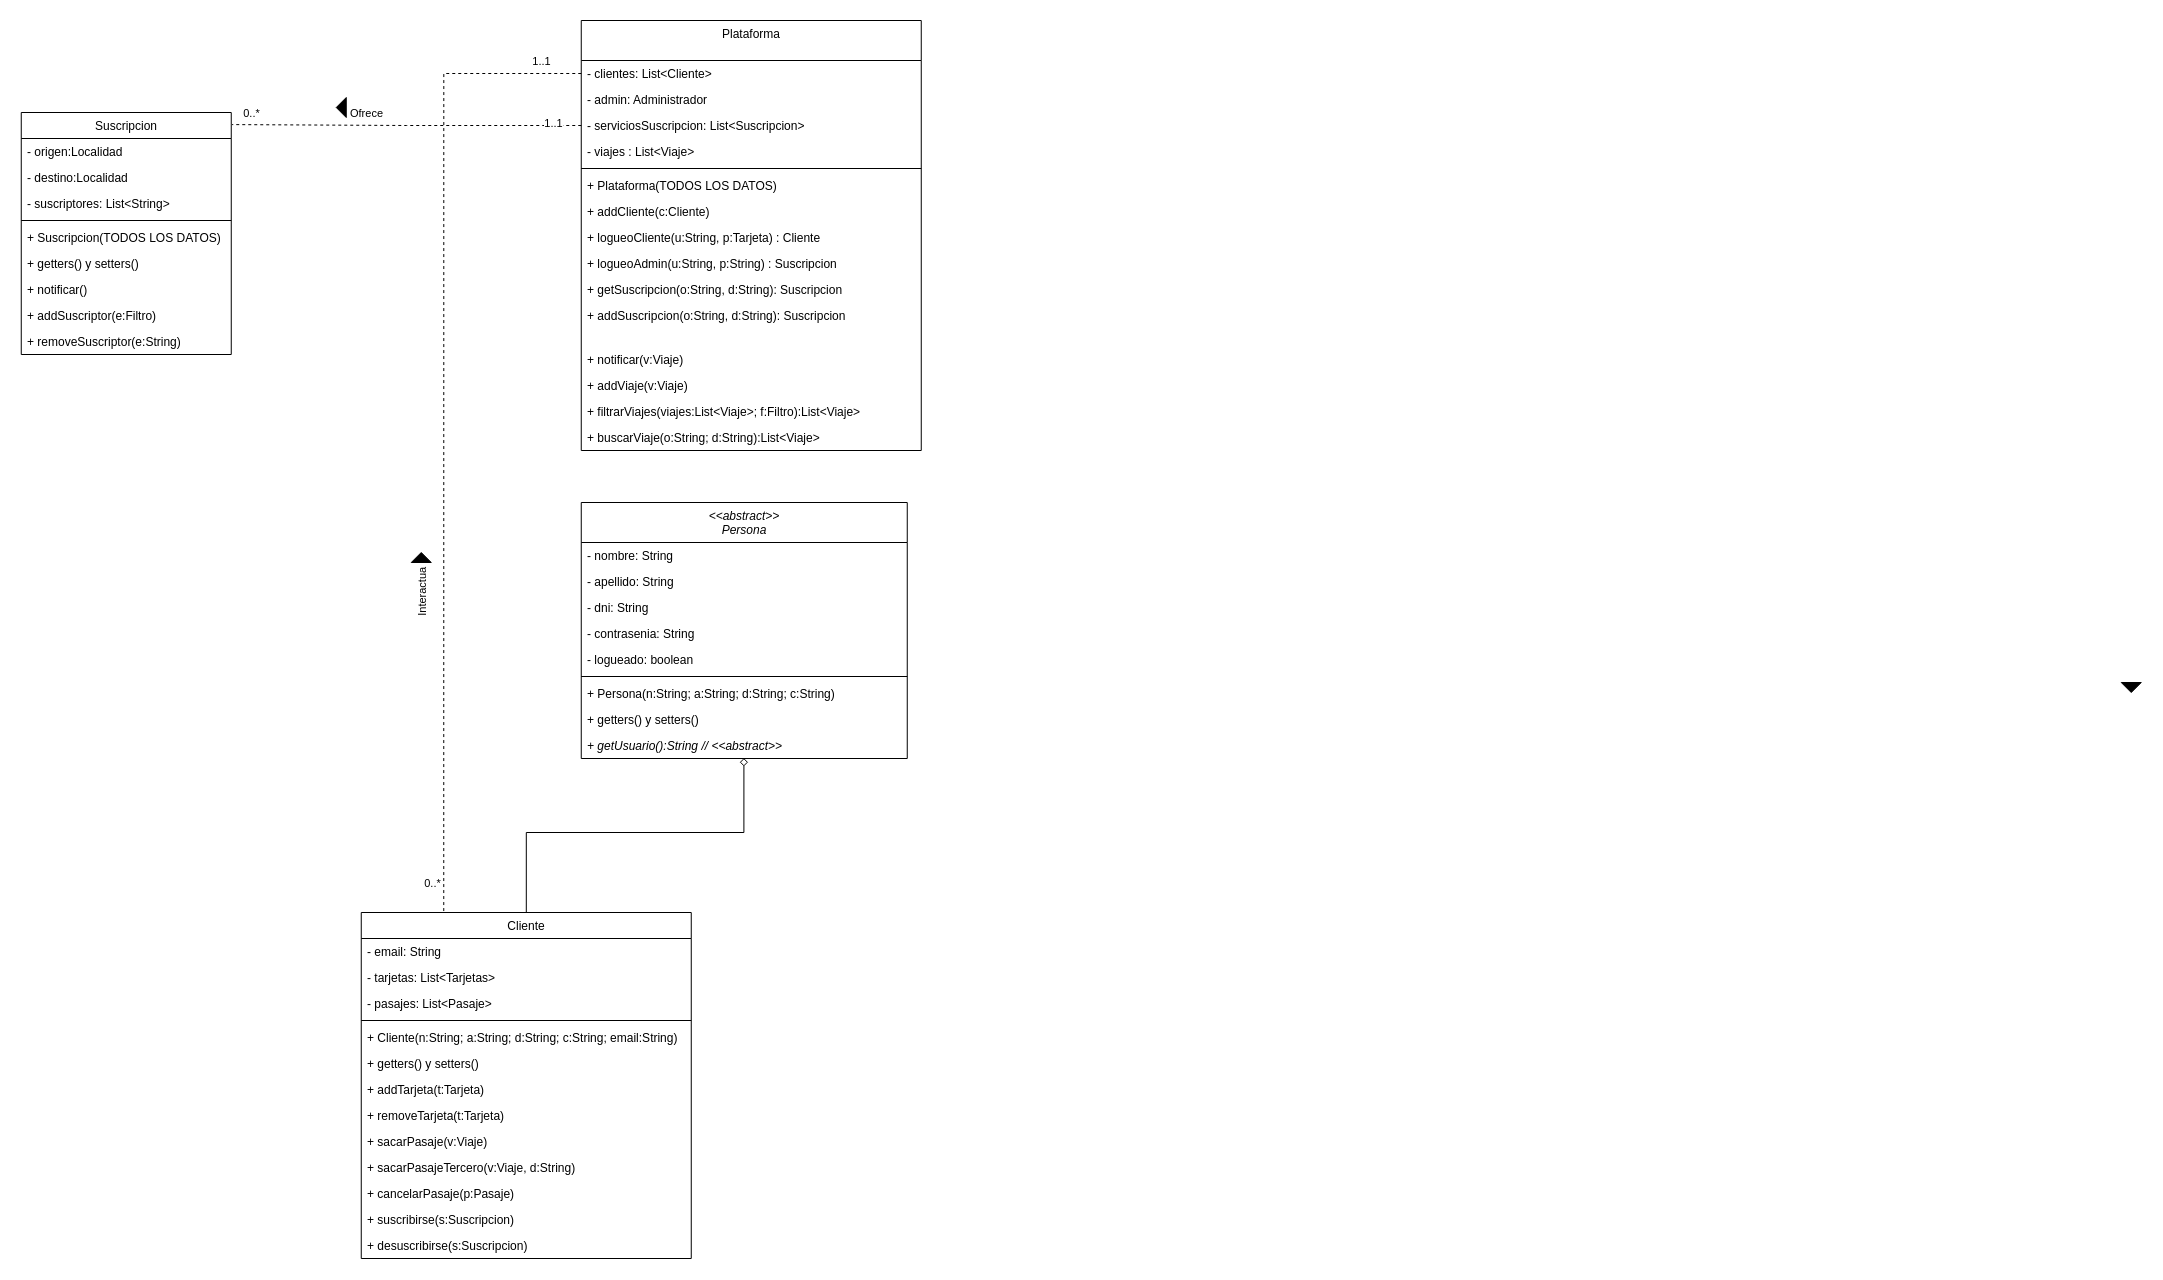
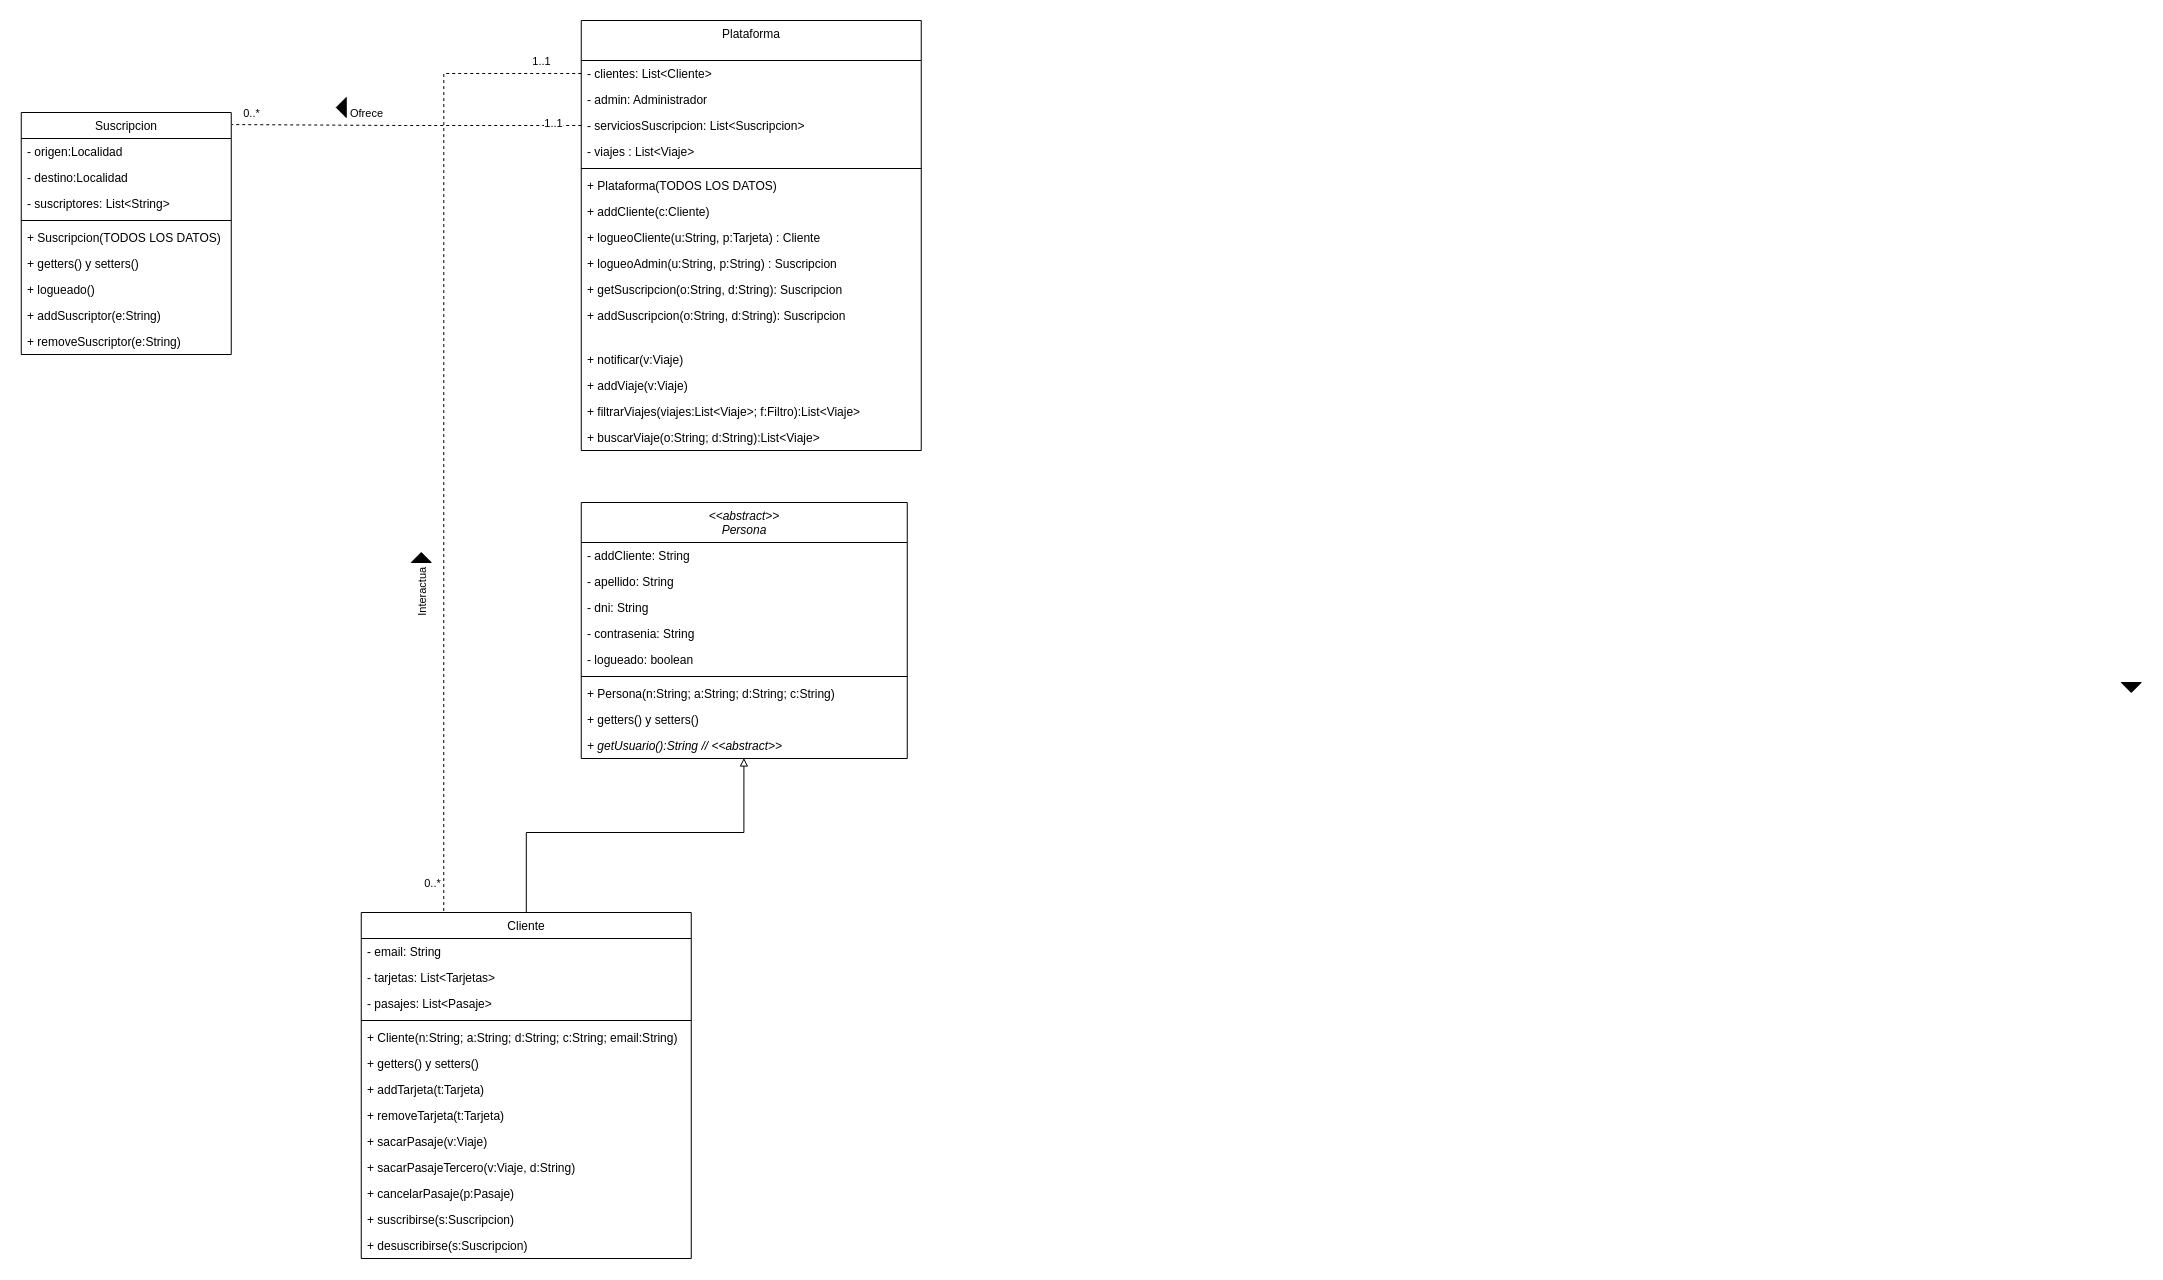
(67, 291) -> (65, 291)
(104, 317) -> (105, 317)
(635, 557) -> (645, 557)
(744, 767) -> (744, 767)
